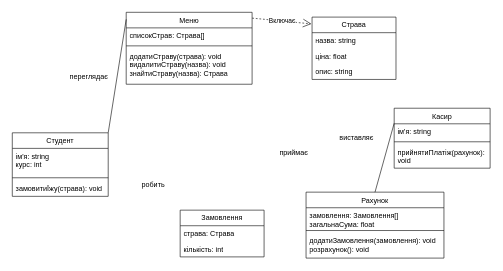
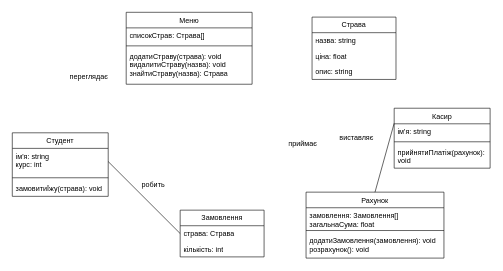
(281, 21) -> none
(117, 76) -> none
(294, 152) -> (303, 143)
none -> (145, 198)
